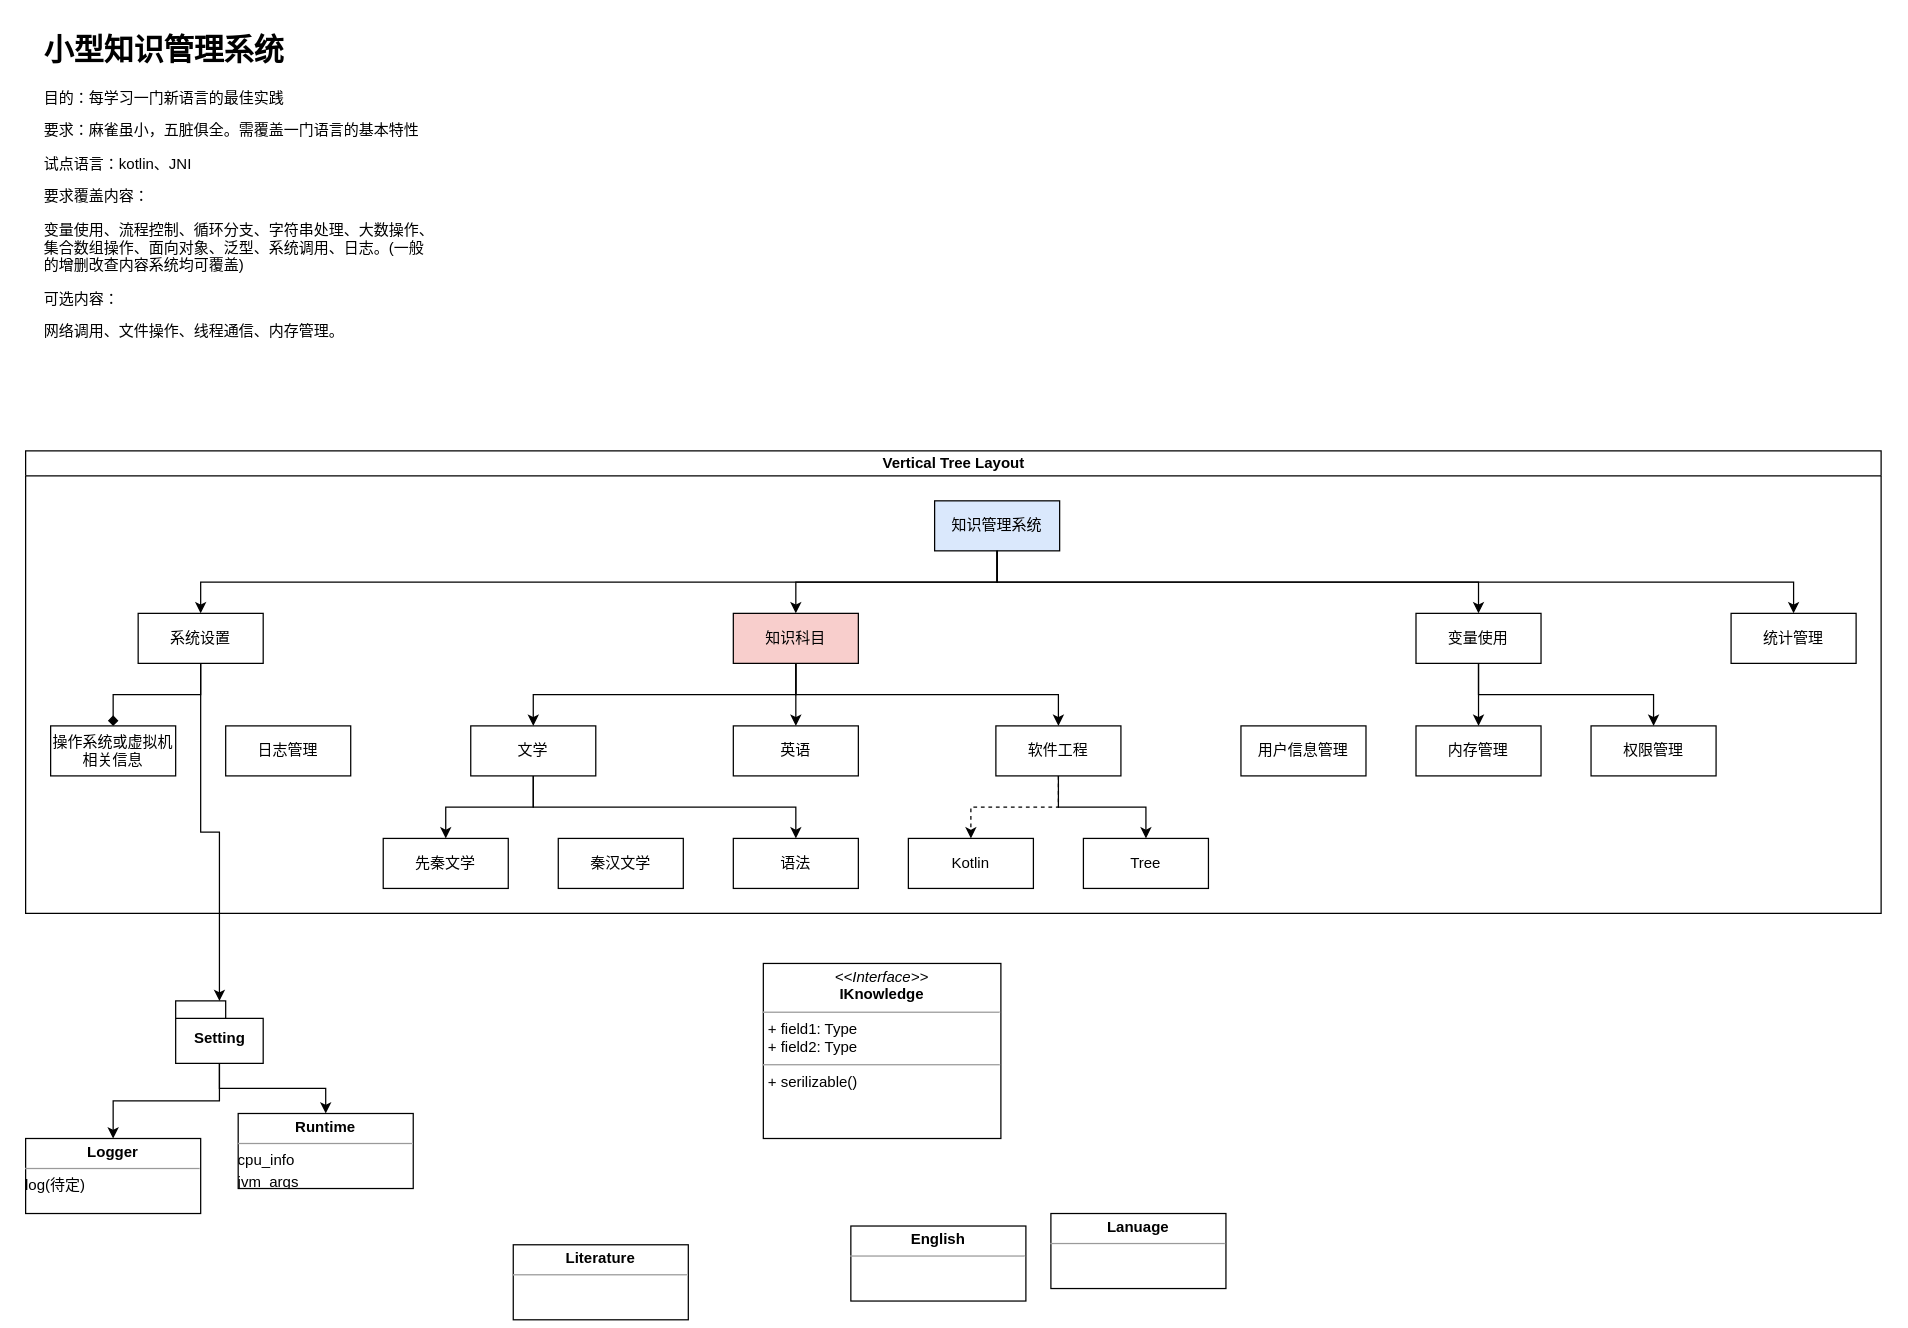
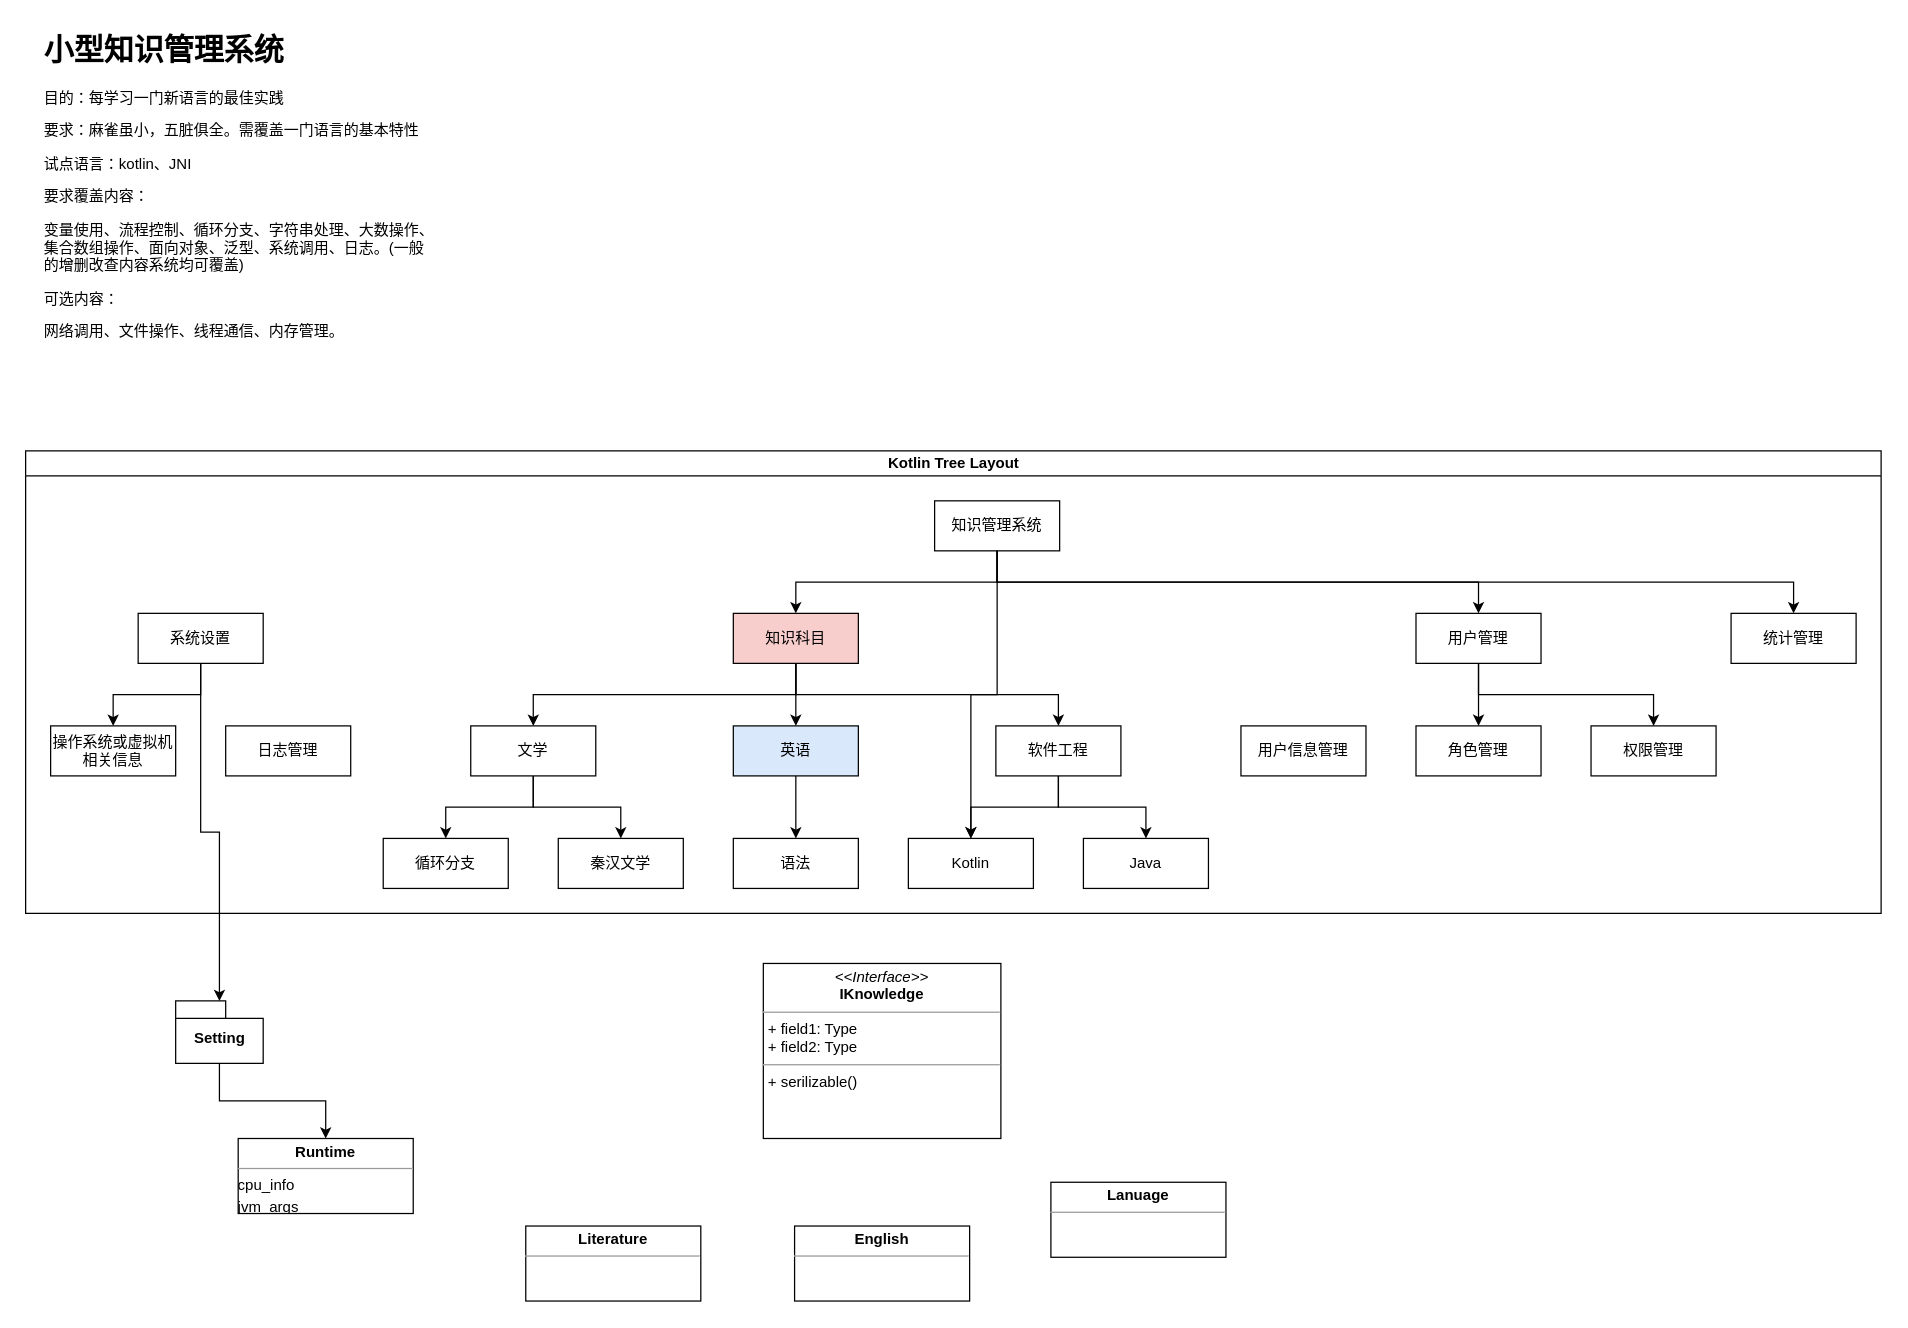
(954, 463) -> (954, 463)
(997, 526) -> (997, 526)
(486, 582) -> (997, 638)
(1478, 638) -> (1478, 638)
(113, 715) -> (113, 716)
(796, 751) -> (796, 751)
(1478, 751) -> (1478, 751)
none -> (796, 790)
(705, 807) -> (621, 817)
(1015, 807) -> (1015, 807)
(446, 863) -> (446, 863)
(1146, 863) -> (1146, 863)
(151, 1101) -> none
(326, 1151) -> (326, 1176)
(113, 1176) -> none
(1138, 1251) -> (1138, 1219)
(938, 1263) -> (882, 1263)
(601, 1282) -> (613, 1263)
